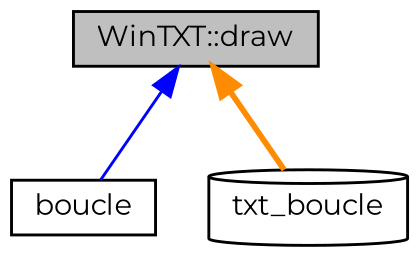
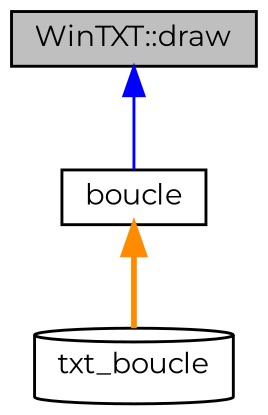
(257, 131) -> (134, 291)
